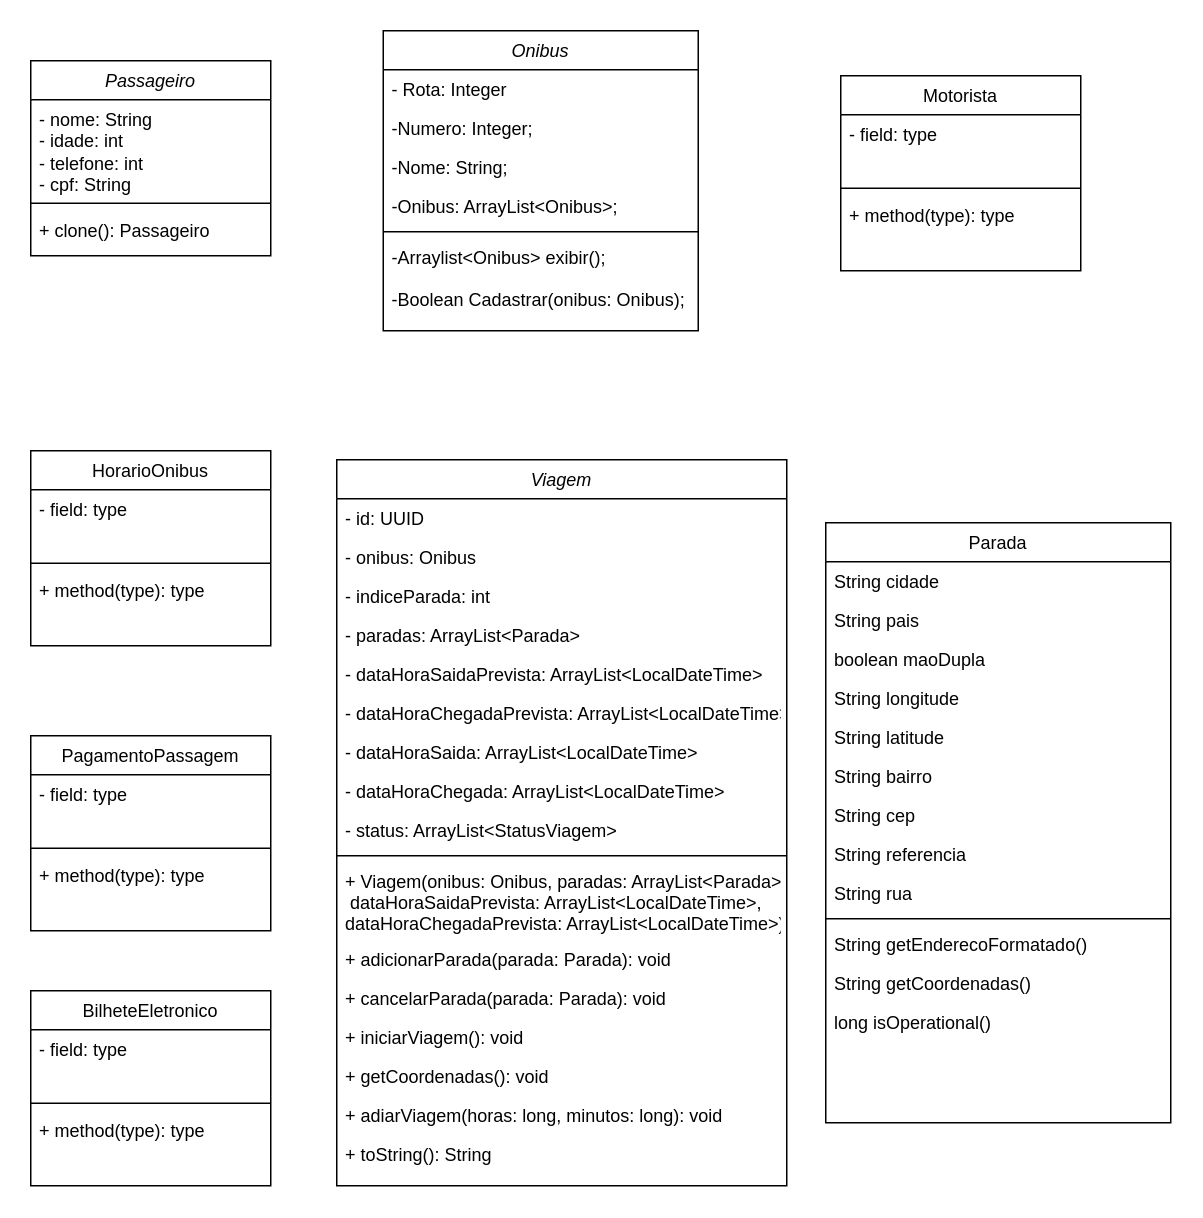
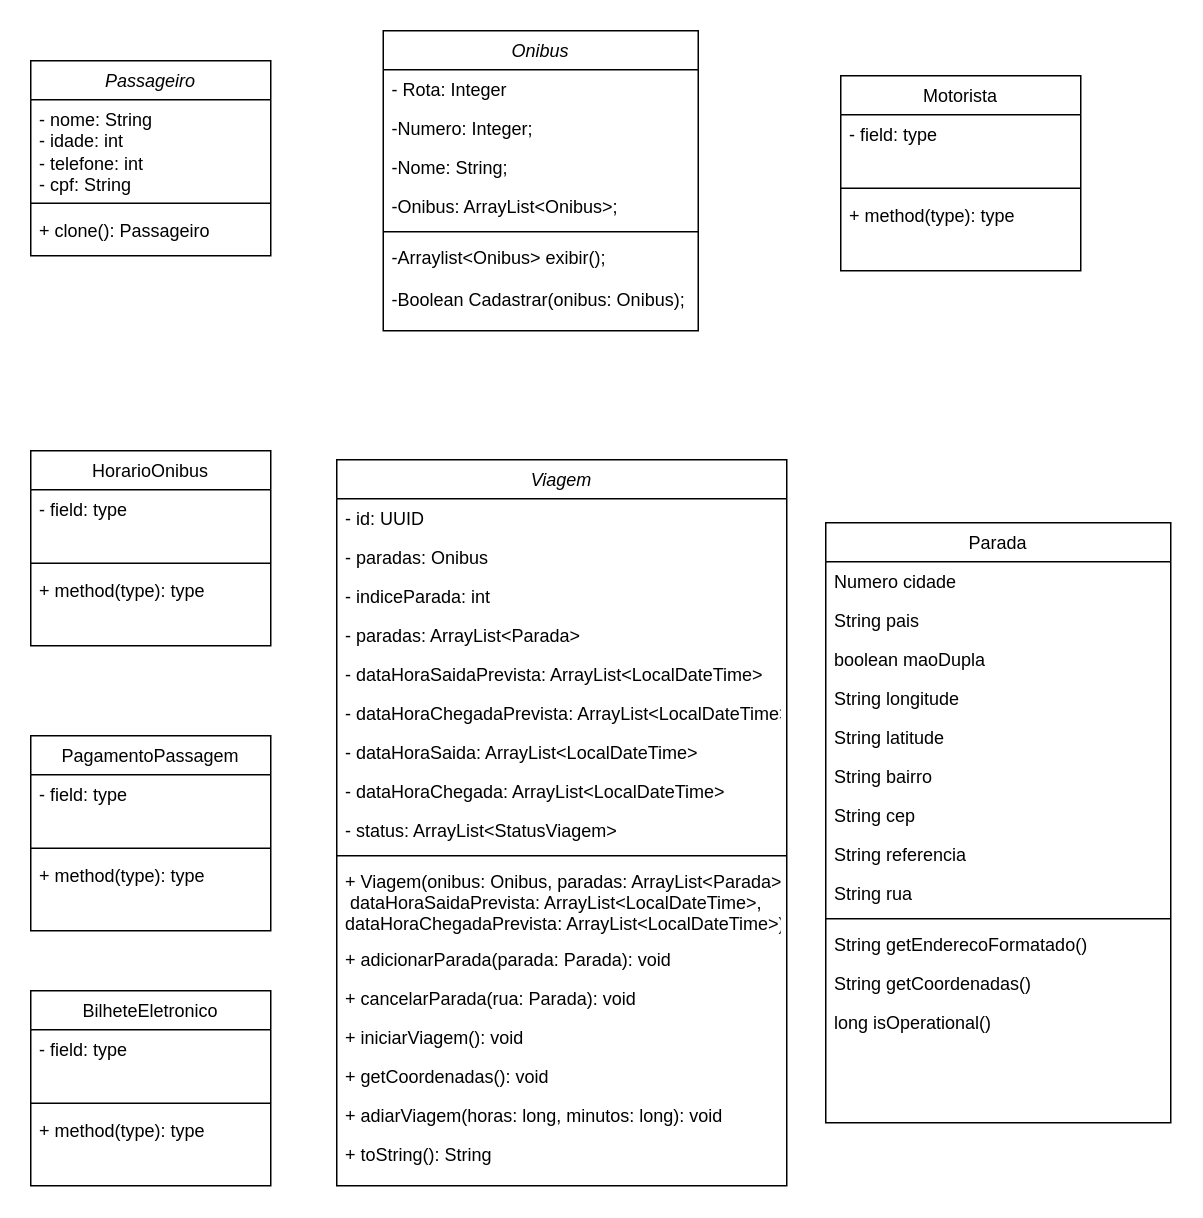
(414, 558) -> (421, 558)
(893, 582) -> (895, 582)
(520, 999) -> (505, 999)
